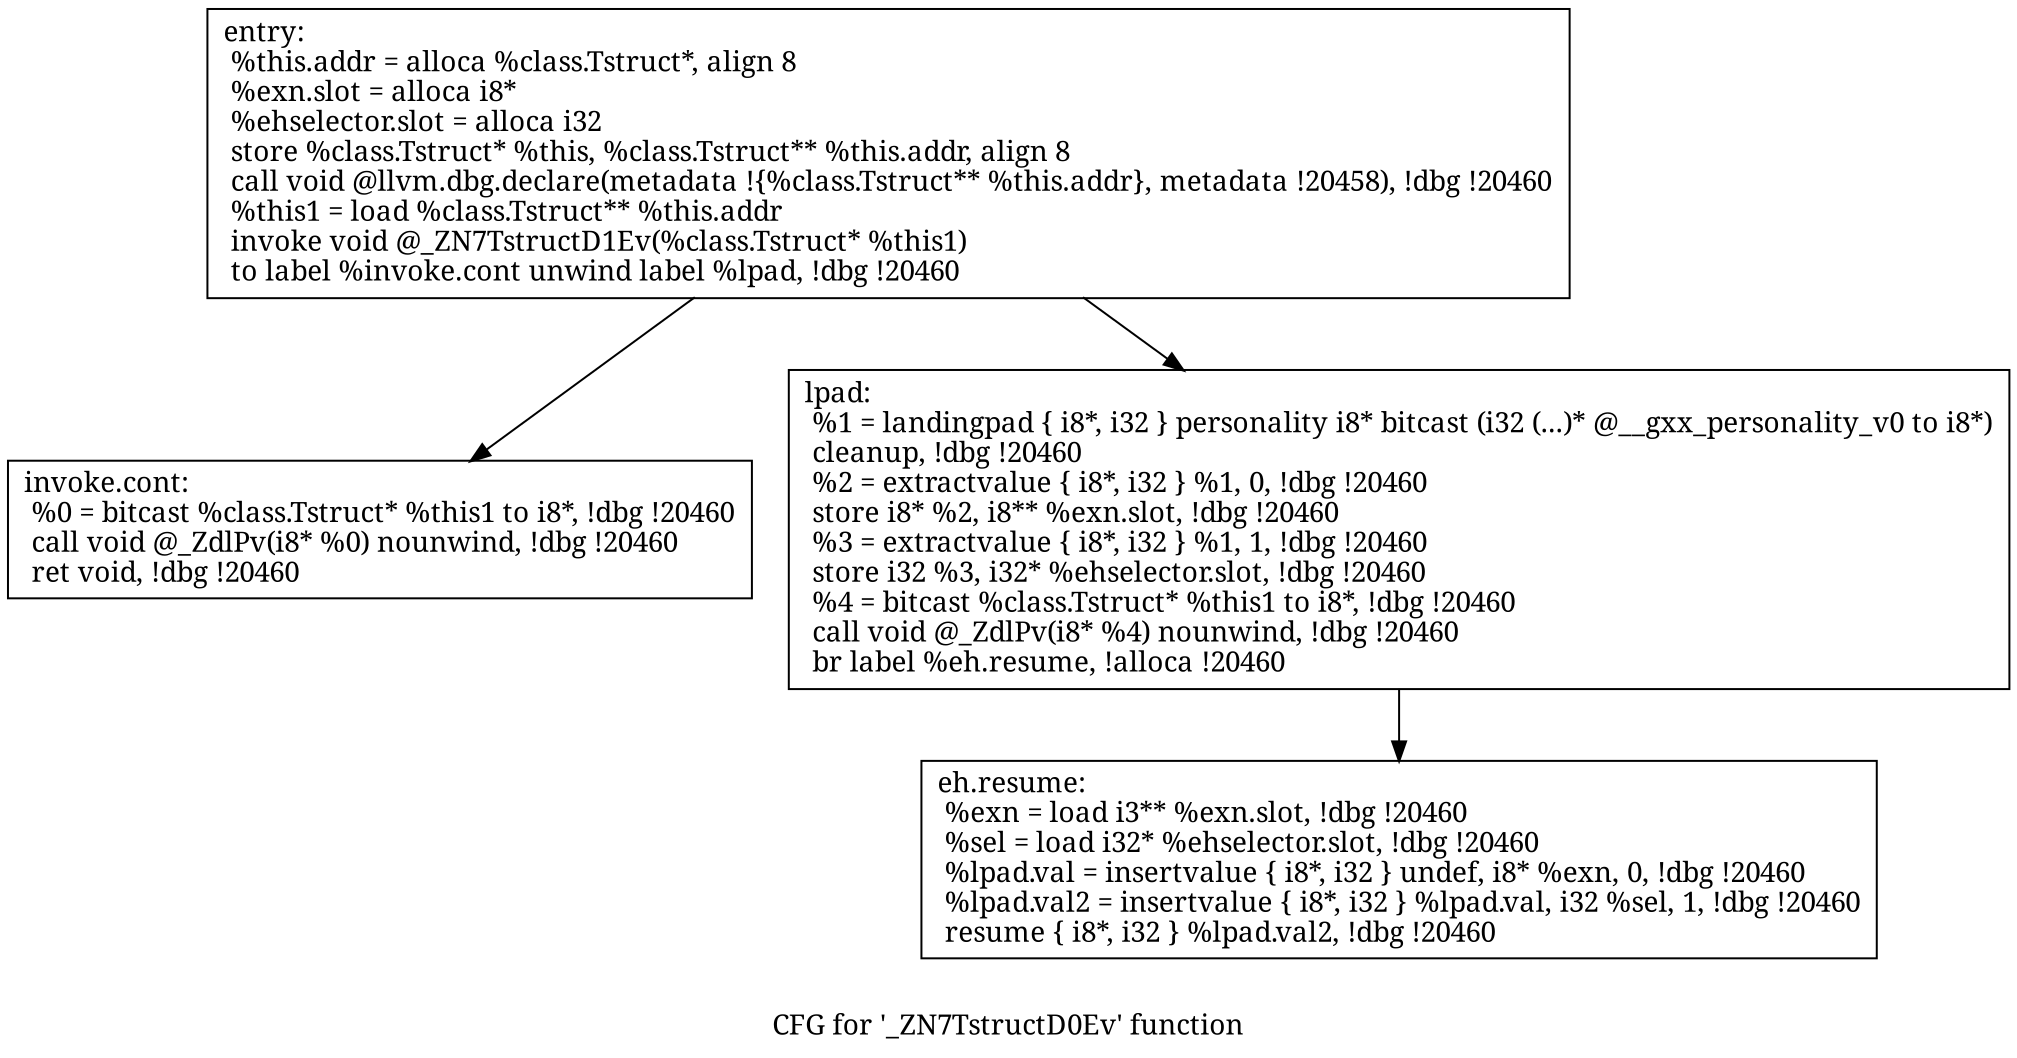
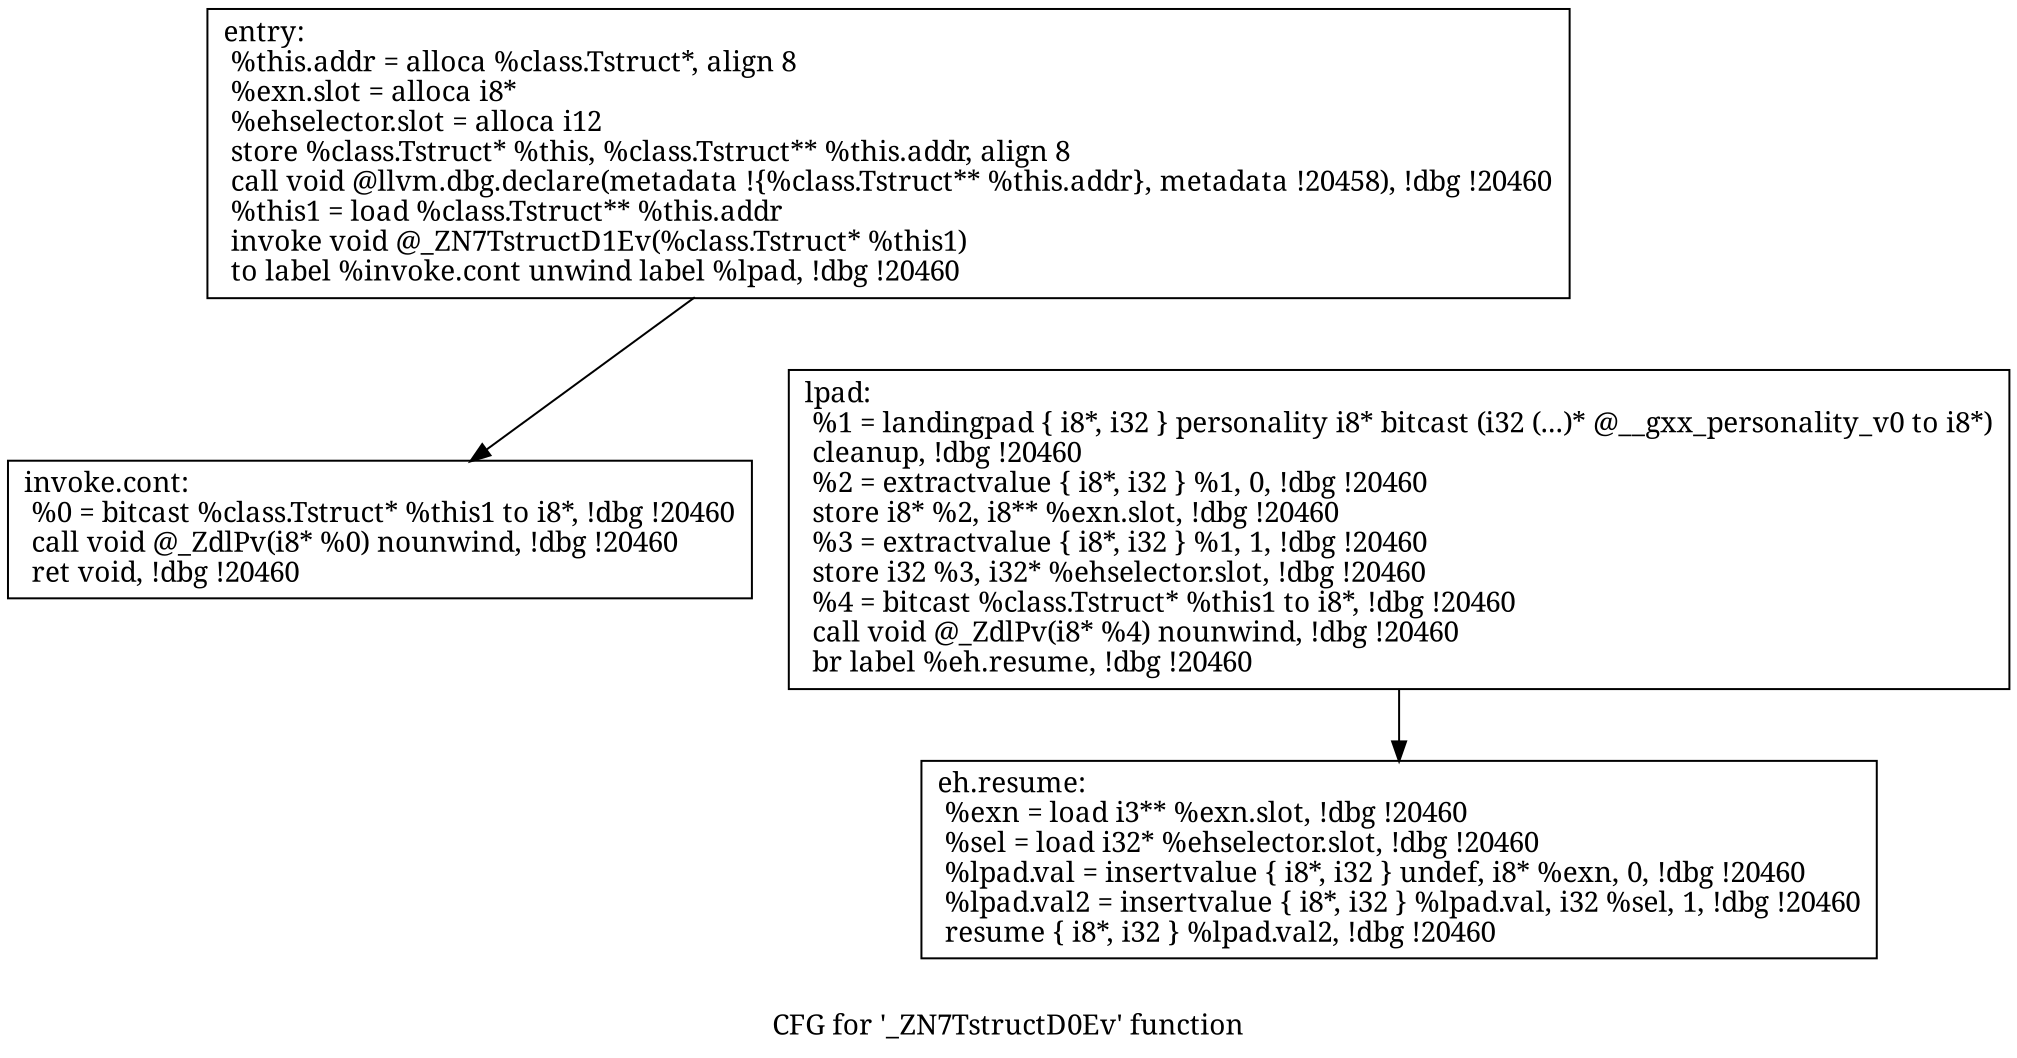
(413, 123) -> (413, 123)
(1125, 328) -> none
(1045, 663) -> (1029, 663)
